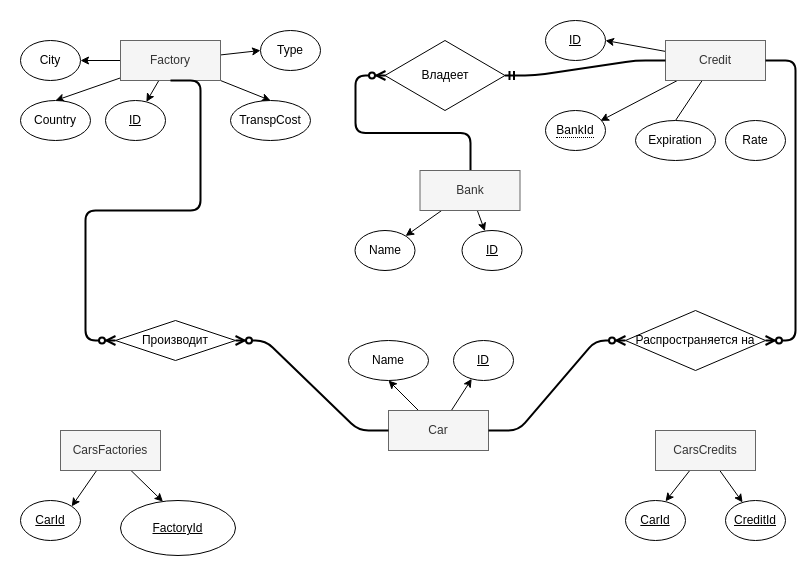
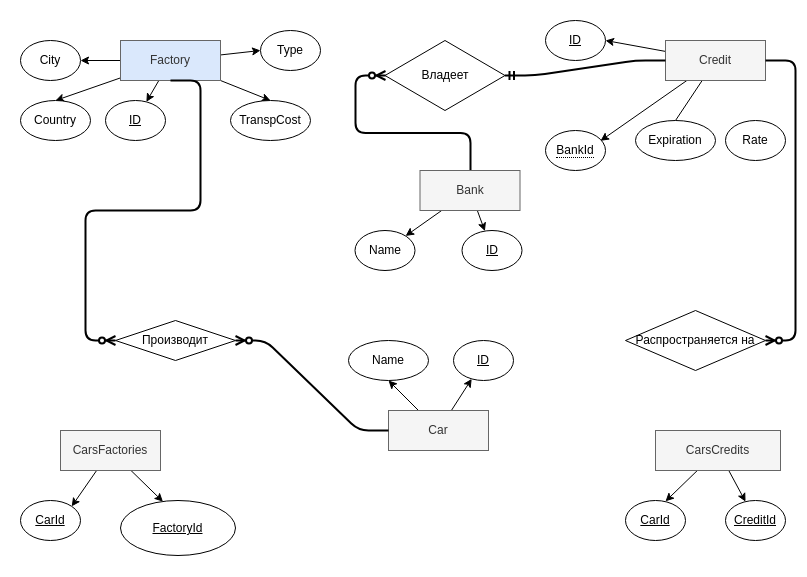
(171, 61) -> (171, 61)
(576, 131) -> (576, 151)
(557, 386) -> none
(706, 451) -> (718, 451)
